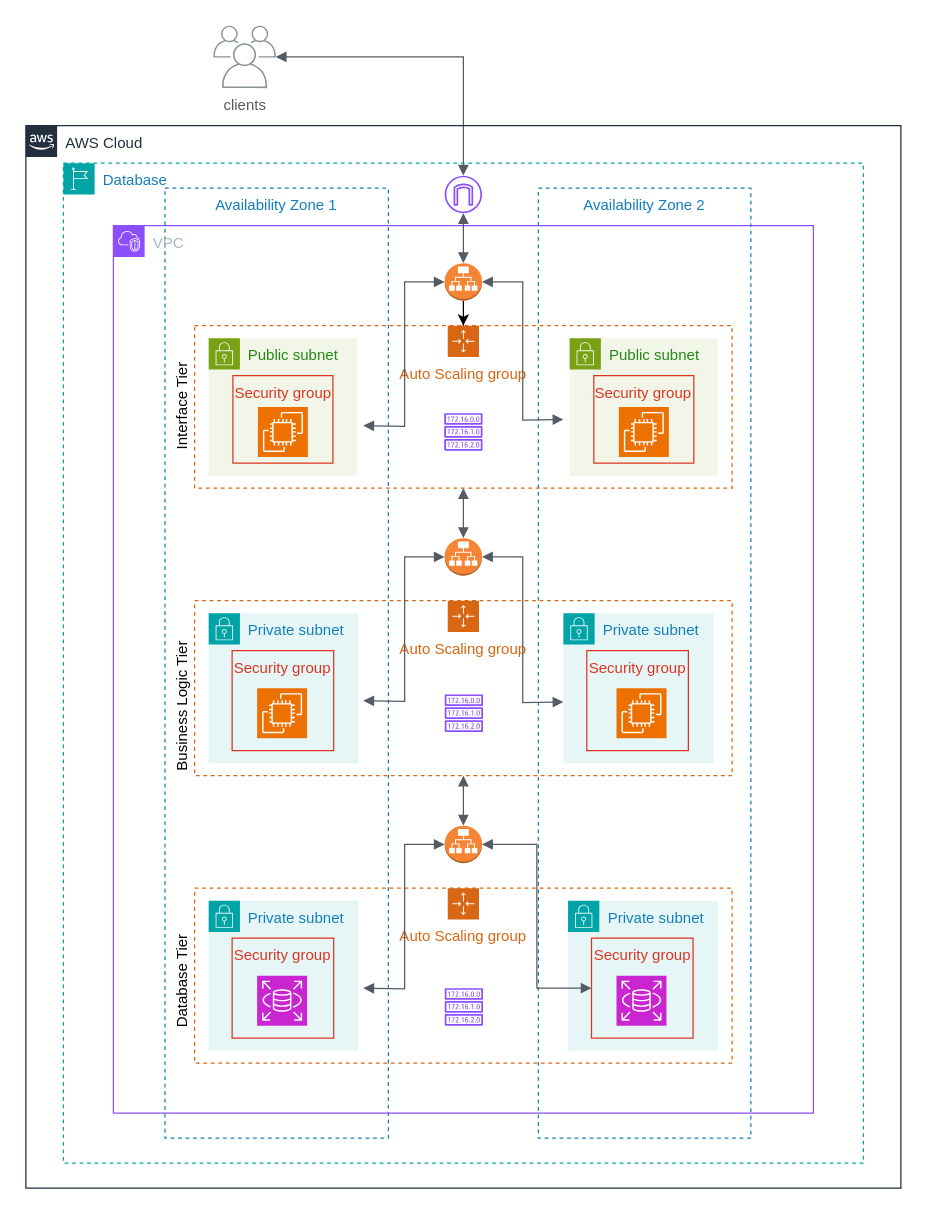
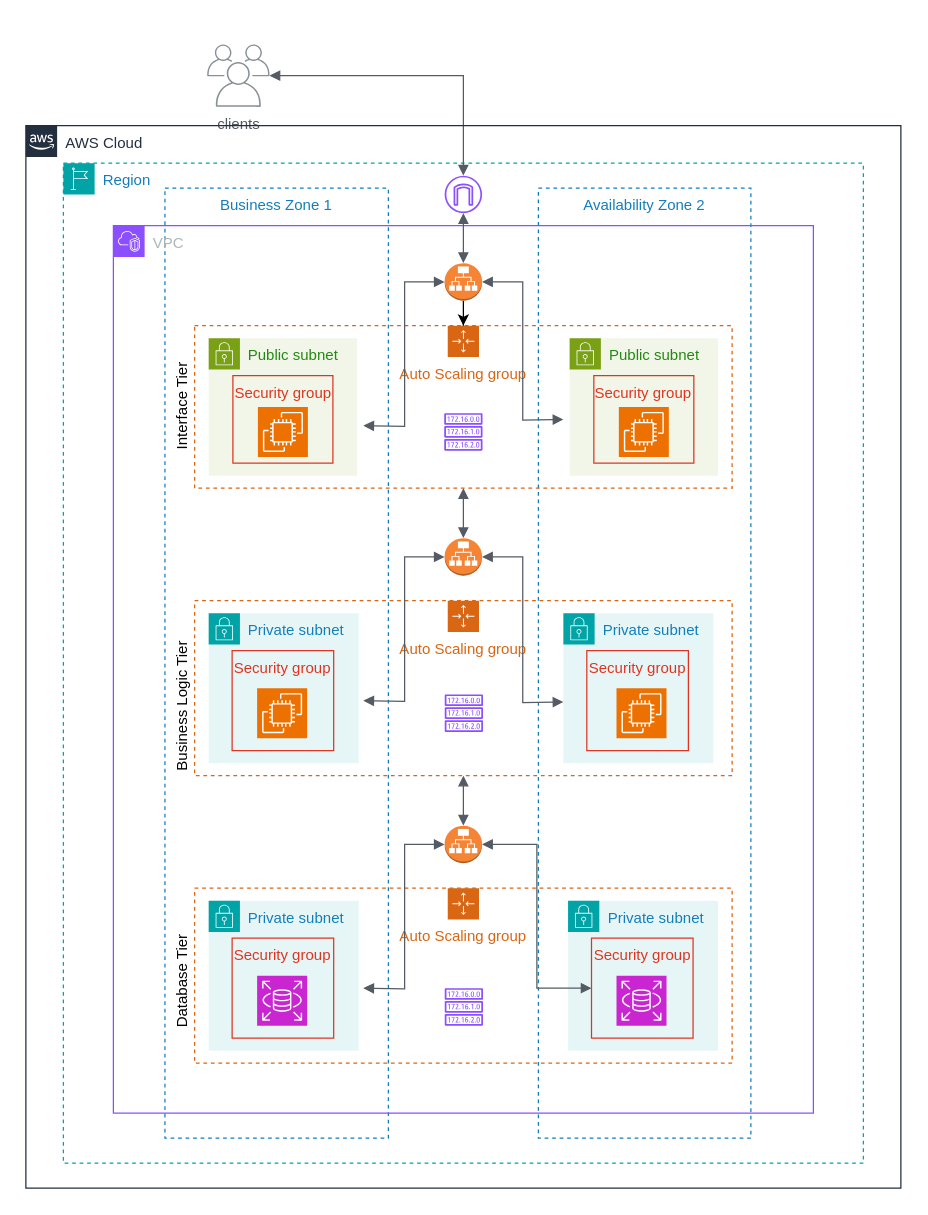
(244, 57) -> (238, 76)
(137, 181) -> (126, 181)
(276, 206) -> (276, 206)
